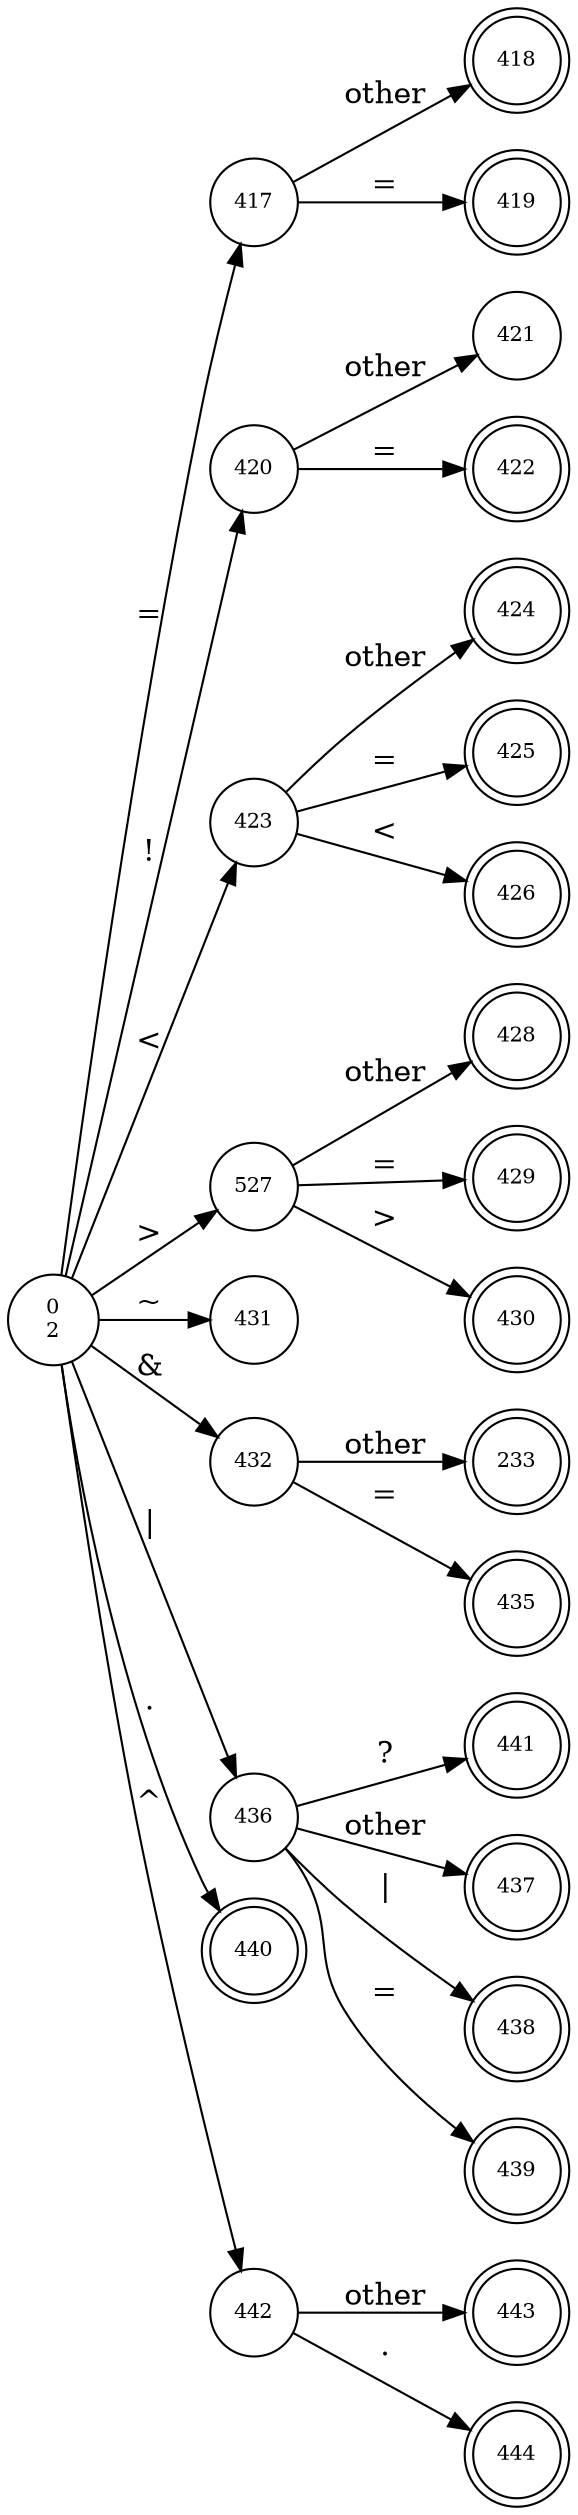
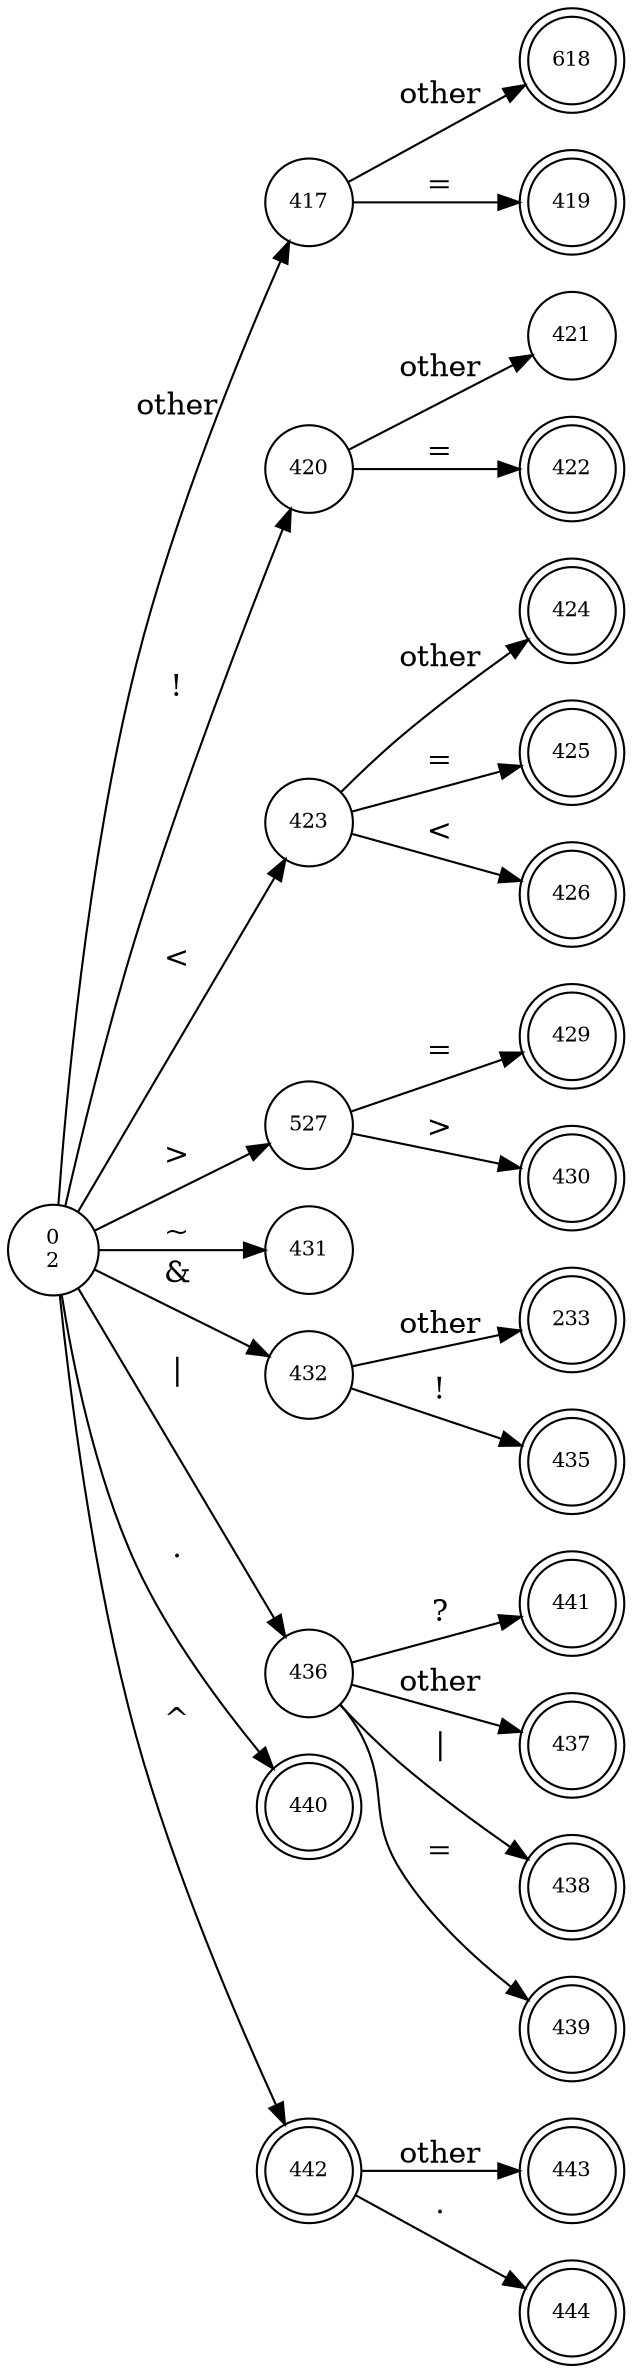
(517, 61) -> (572, 61)
(150, 616) -> (178, 407)
(517, 1036) -> none
(386, 1497) -> (441, 1391)
(254, 2313) -> (309, 2171)
